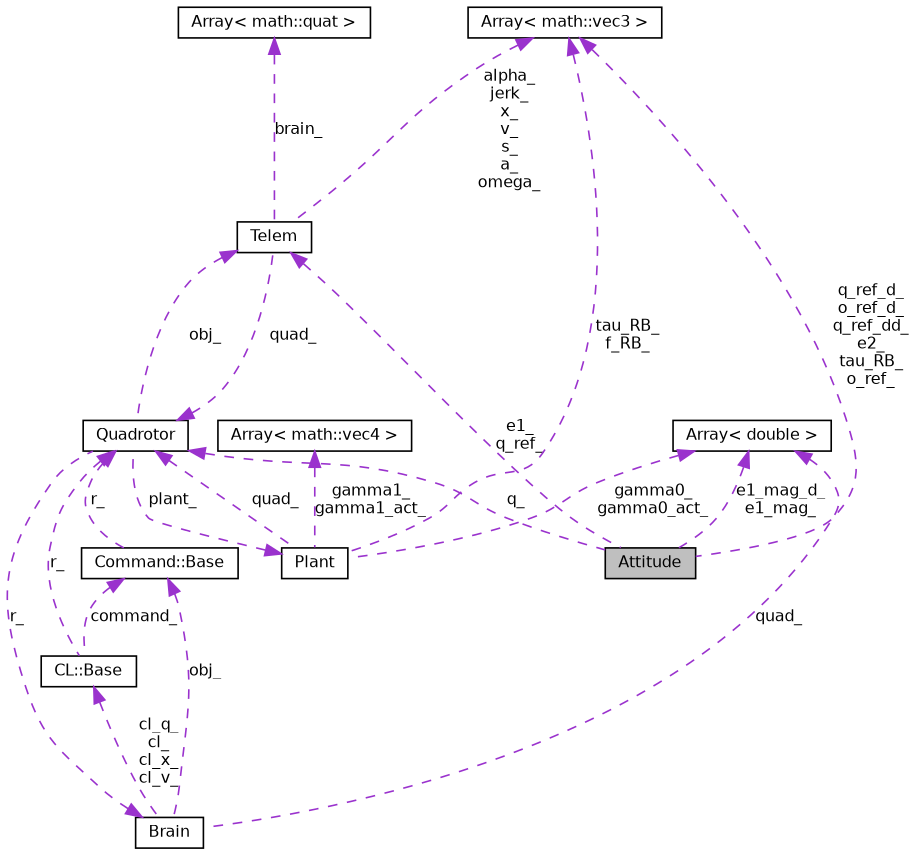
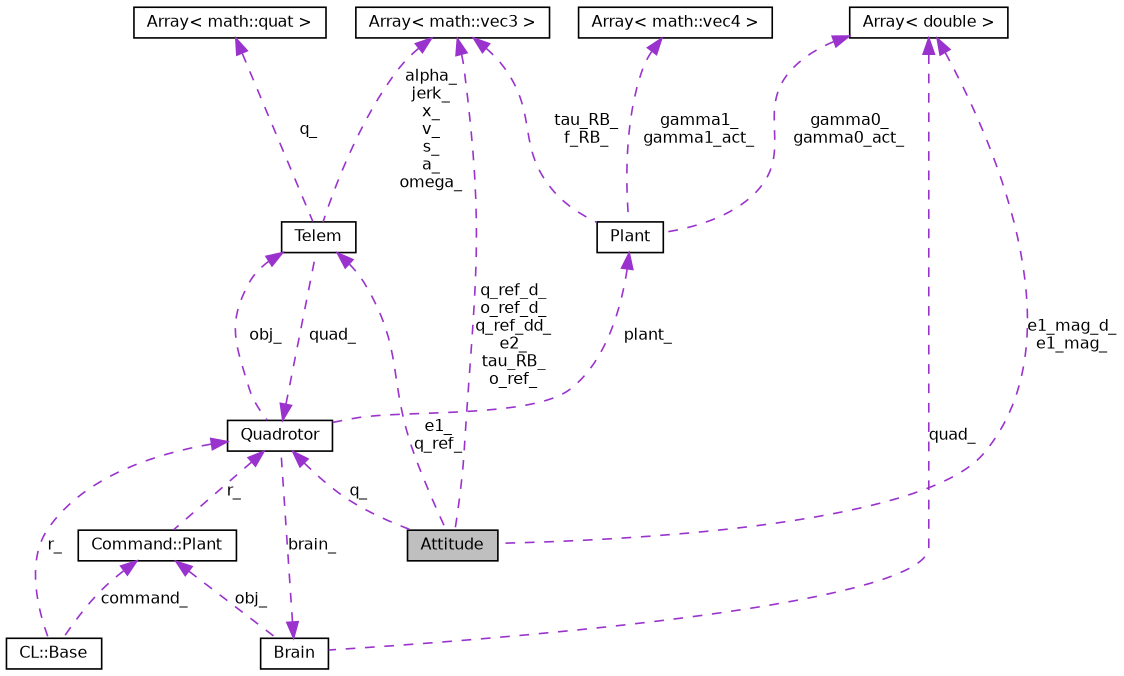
(299, 130) -> (309, 130)
(232, 504) -> none
(160, 563) -> (157, 545)
(18, 617) -> (313, 545)
(125, 762) -> none
